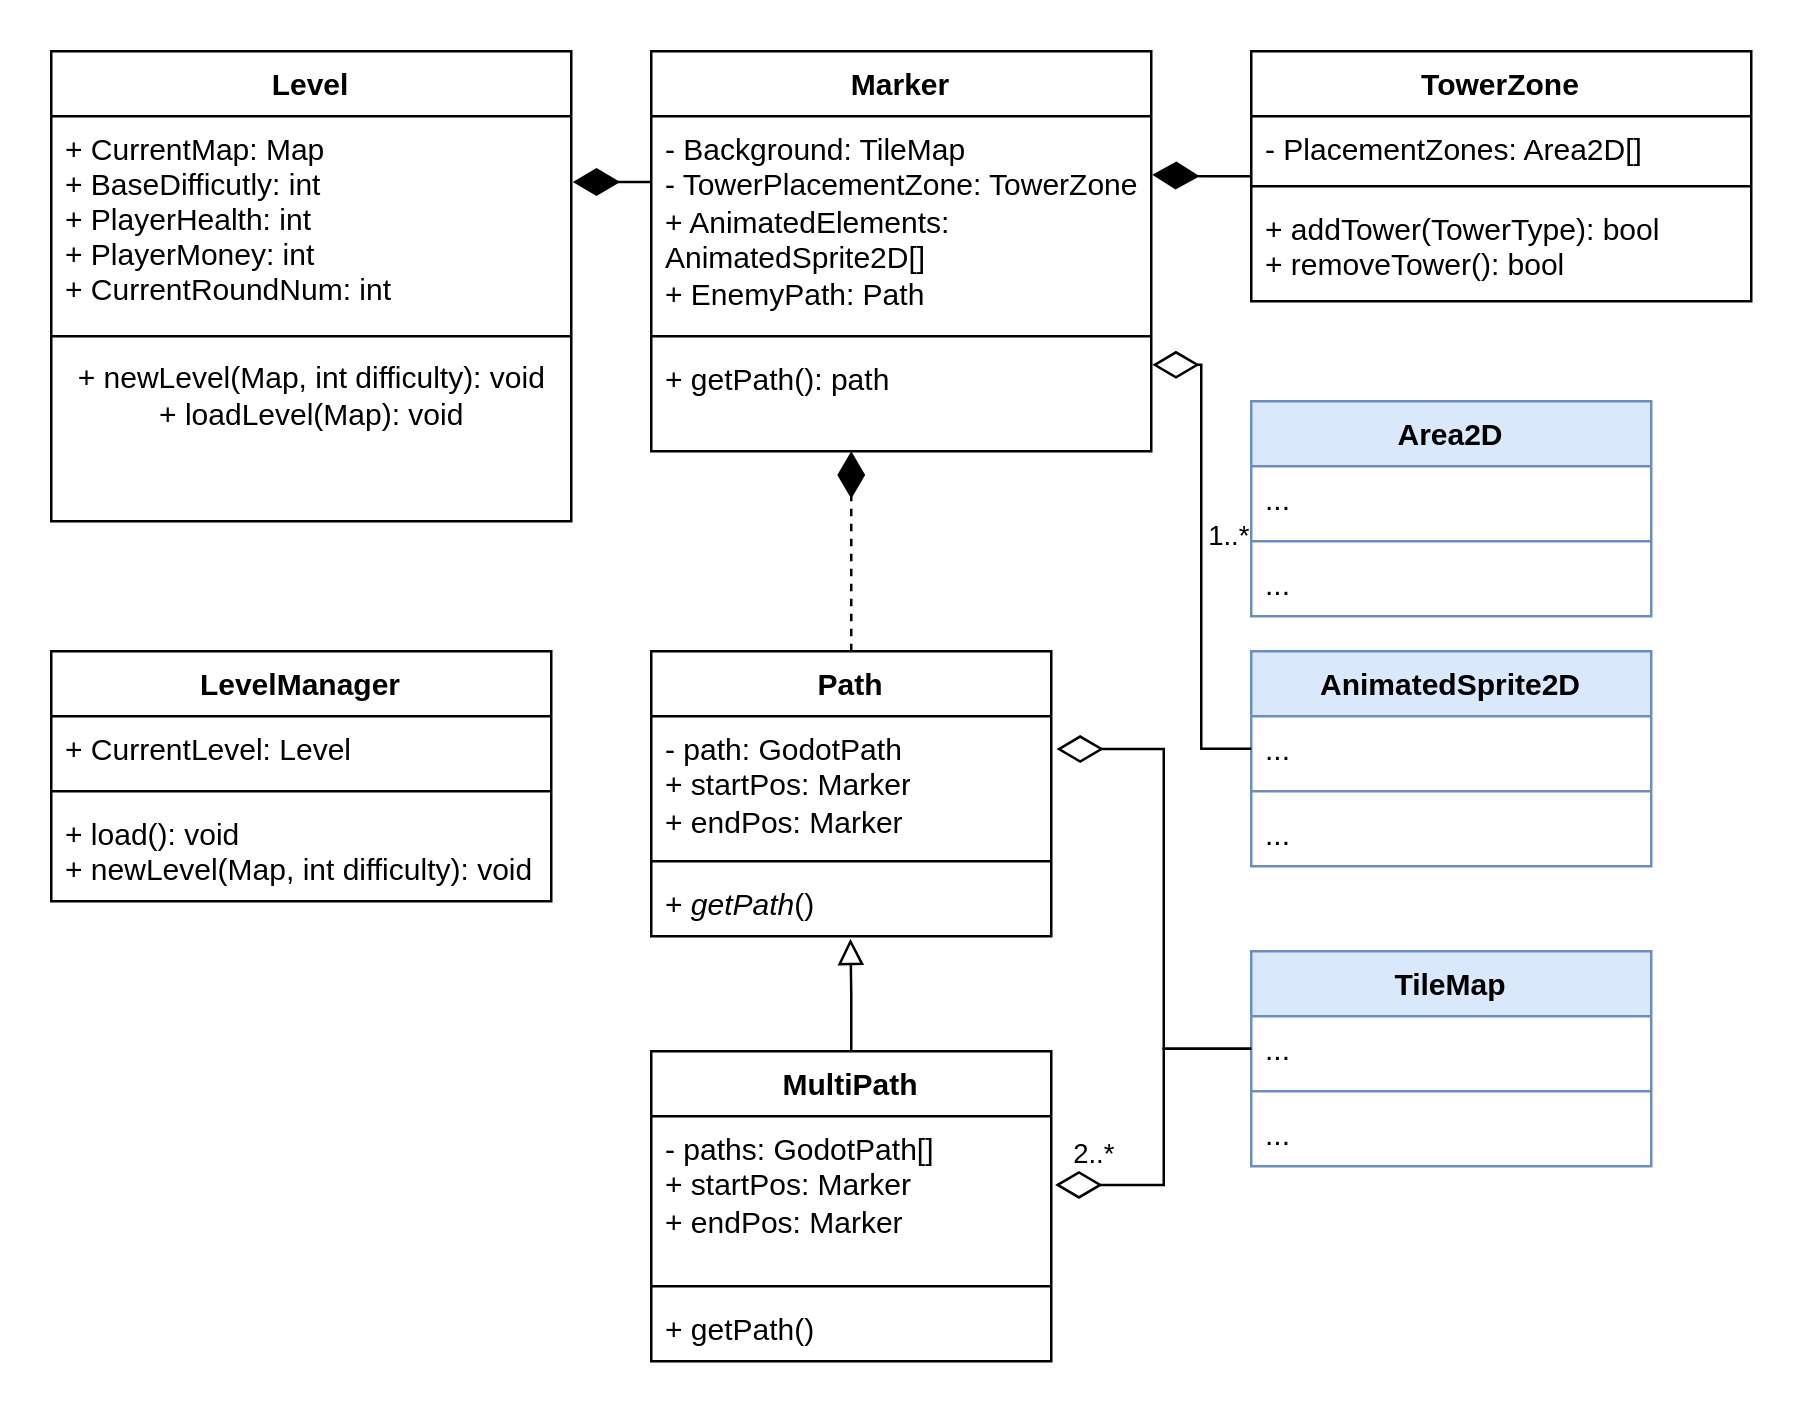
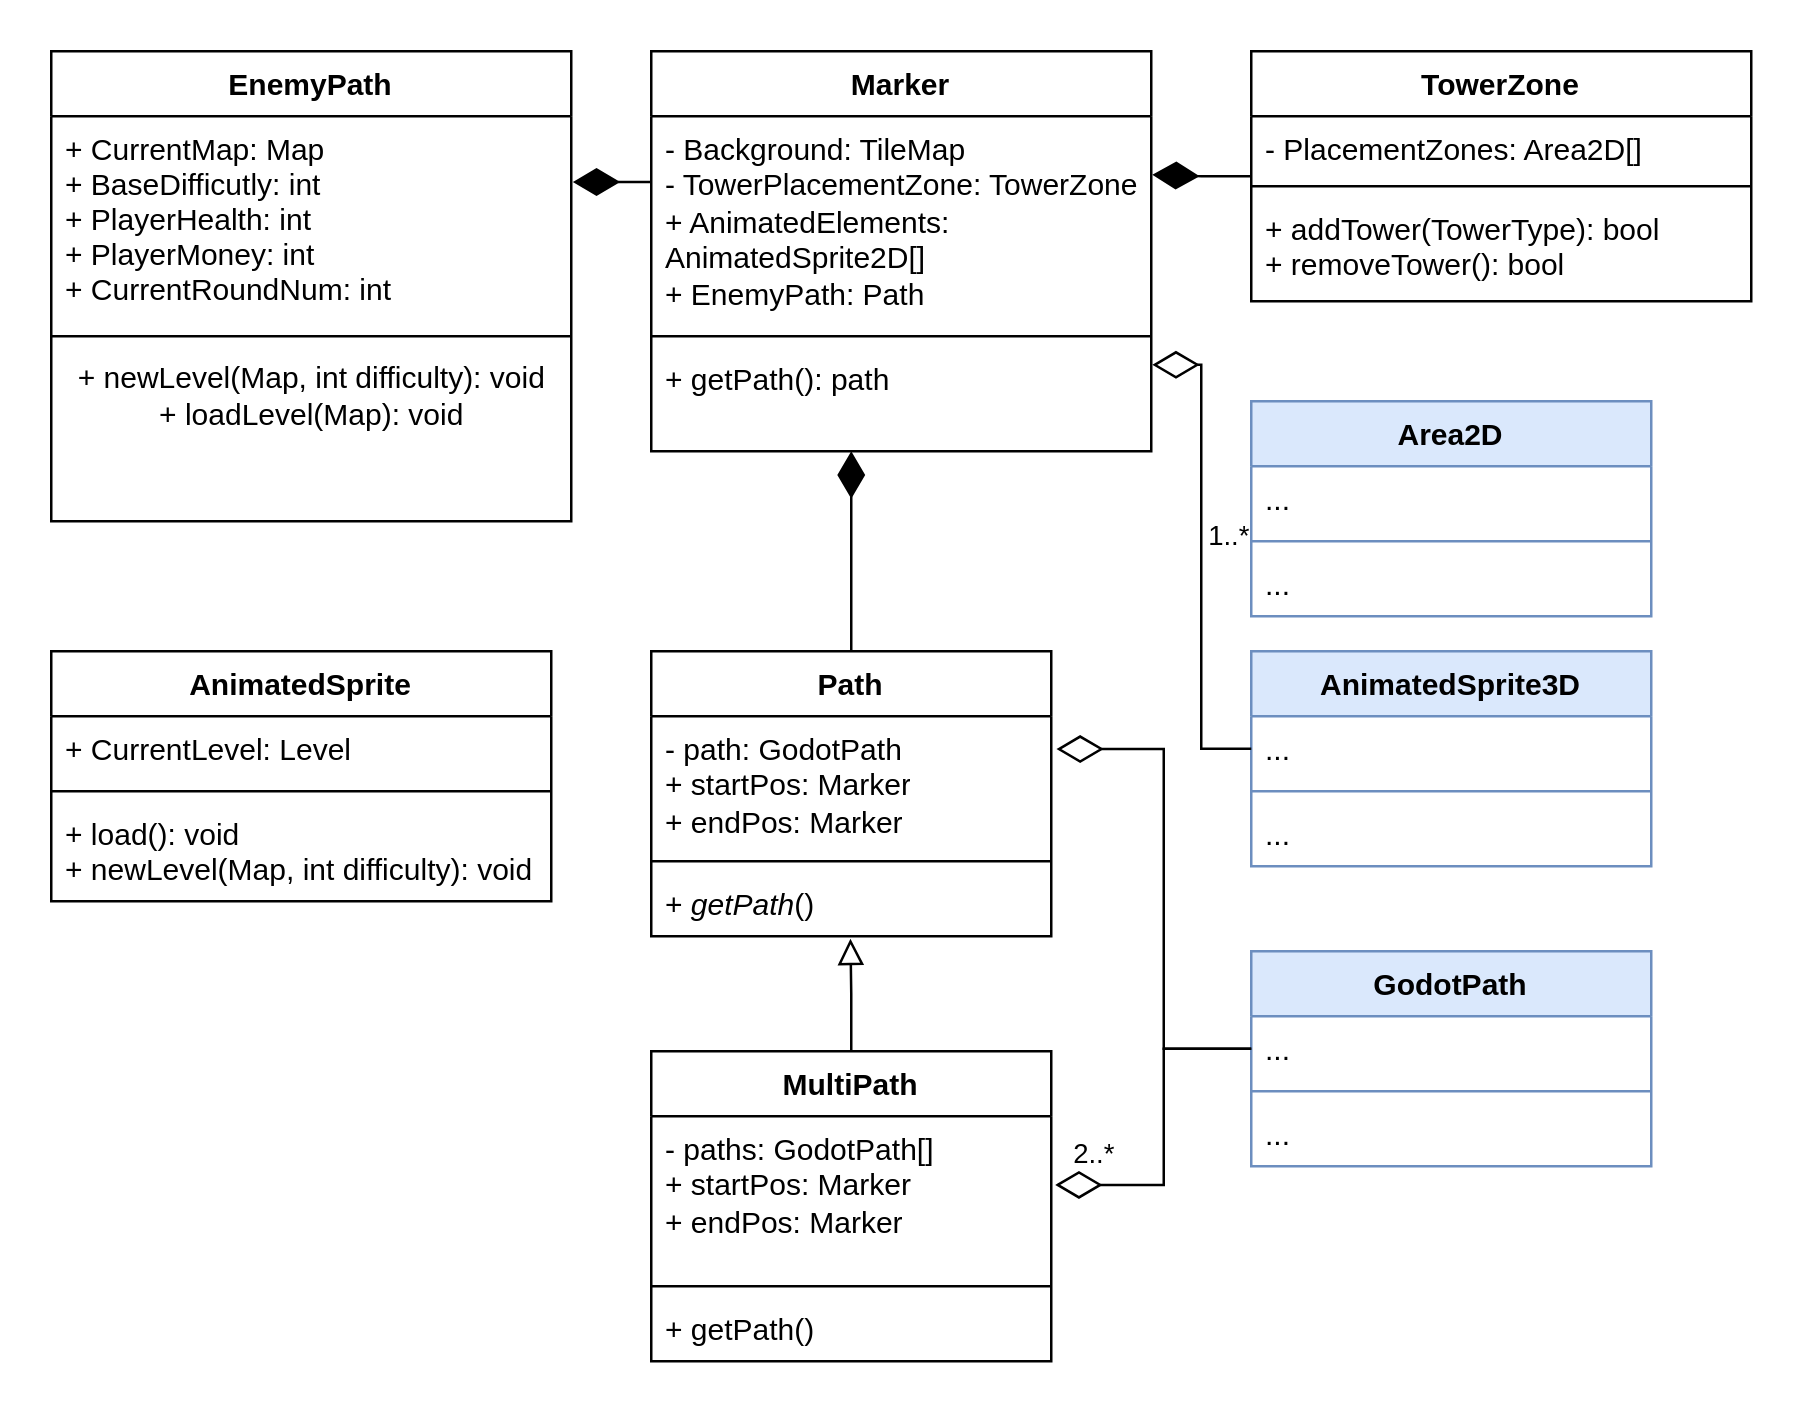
(310, 85) -> (310, 85)
(851, 574) -> (851, 574)
(301, 687) -> (301, 687)
(1451, 687) -> (1451, 687)
(1451, 987) -> (1451, 987)
